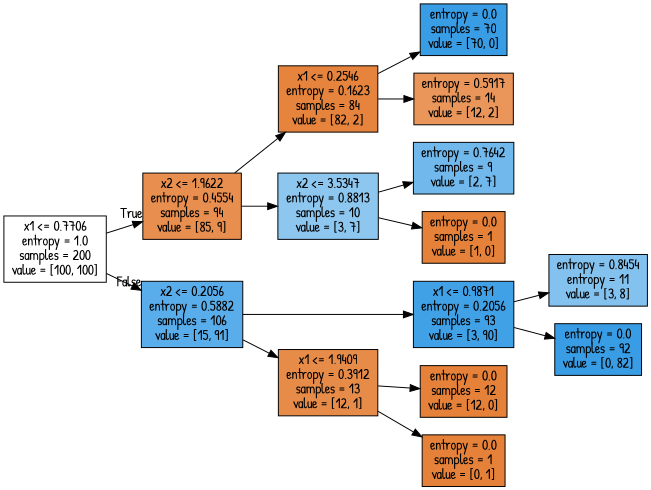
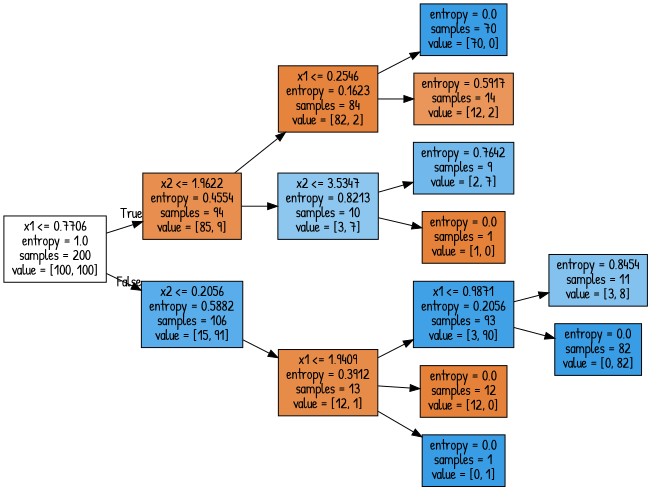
(328, 206) -> (328, 206)
(598, 280) -> (598, 280)
(323, 314) -> (391, 351)
(598, 350) -> (598, 350)
(464, 461) -> (464, 461)
